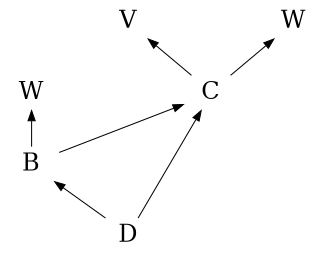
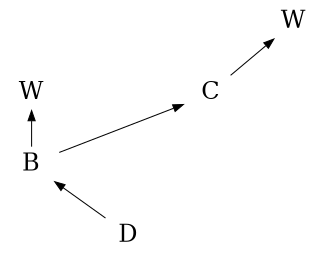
(128, 21) -> none
(167, 169) -> none
